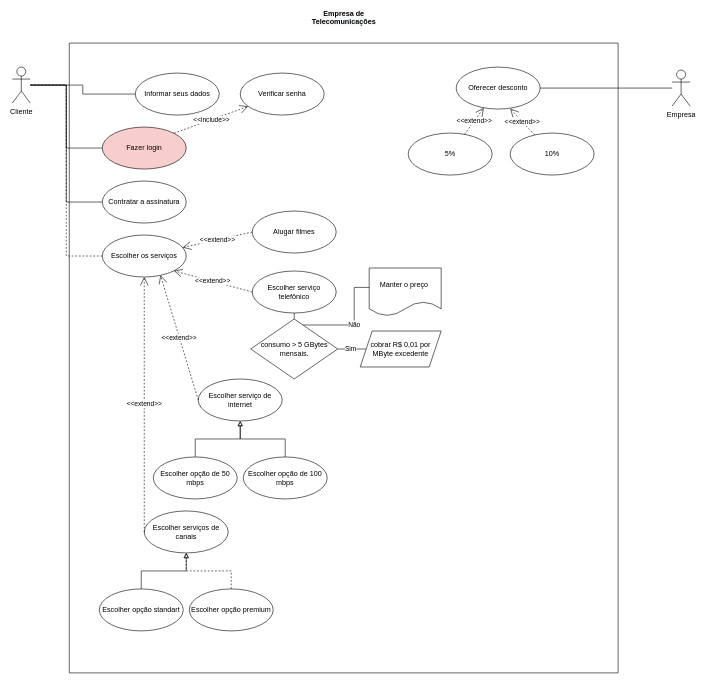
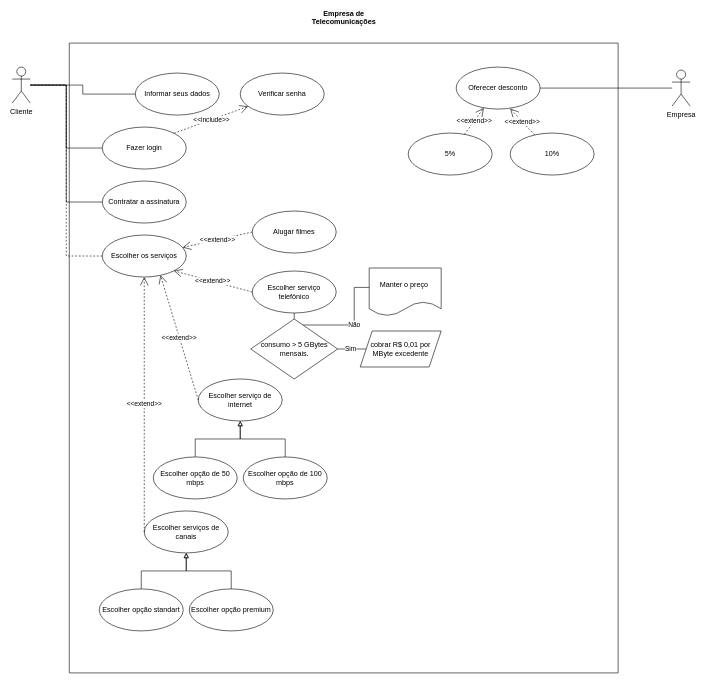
(144, 148) -> (144, 148)
(218, 571) -> (218, 571)
